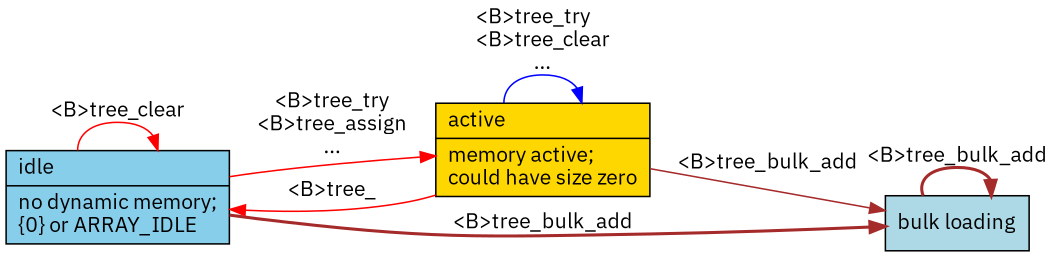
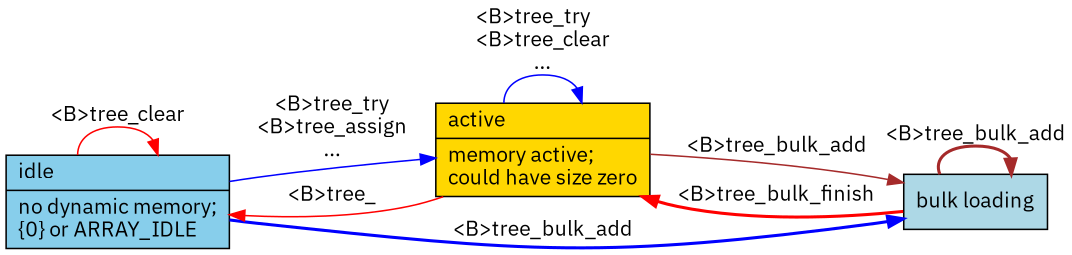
(325, 165) -> (325, 169)
none -> (780, 217)
(549, 236) -> (559, 248)
